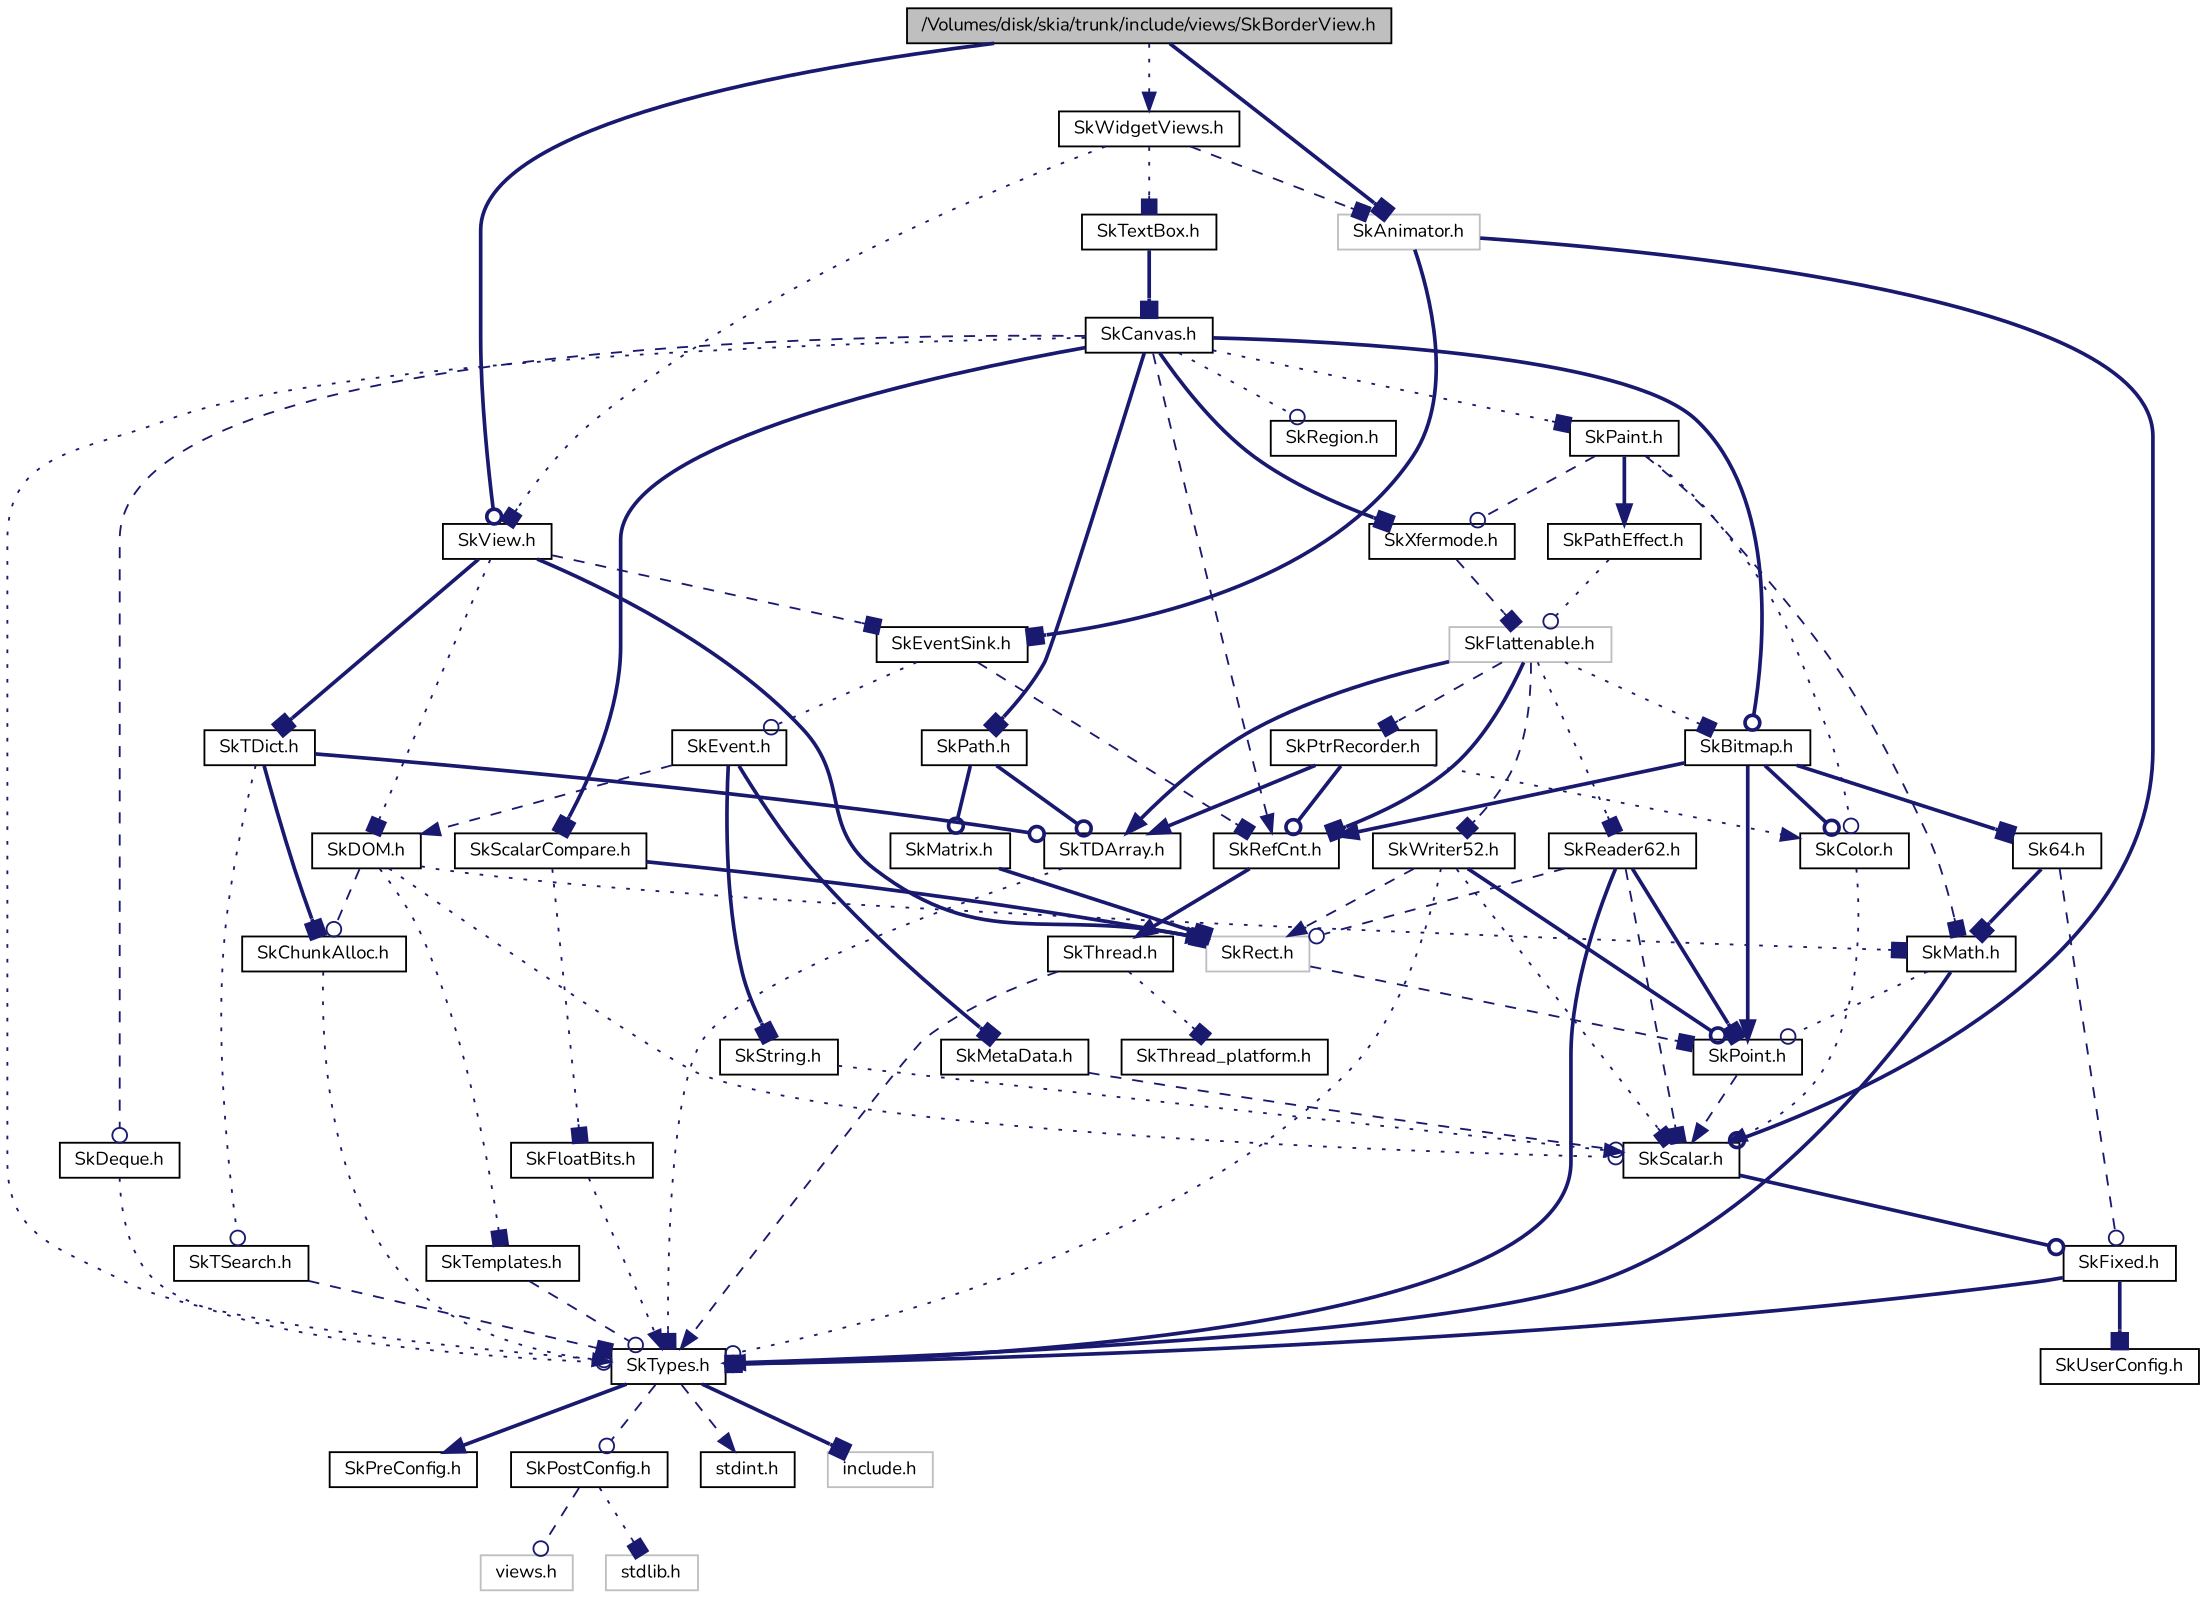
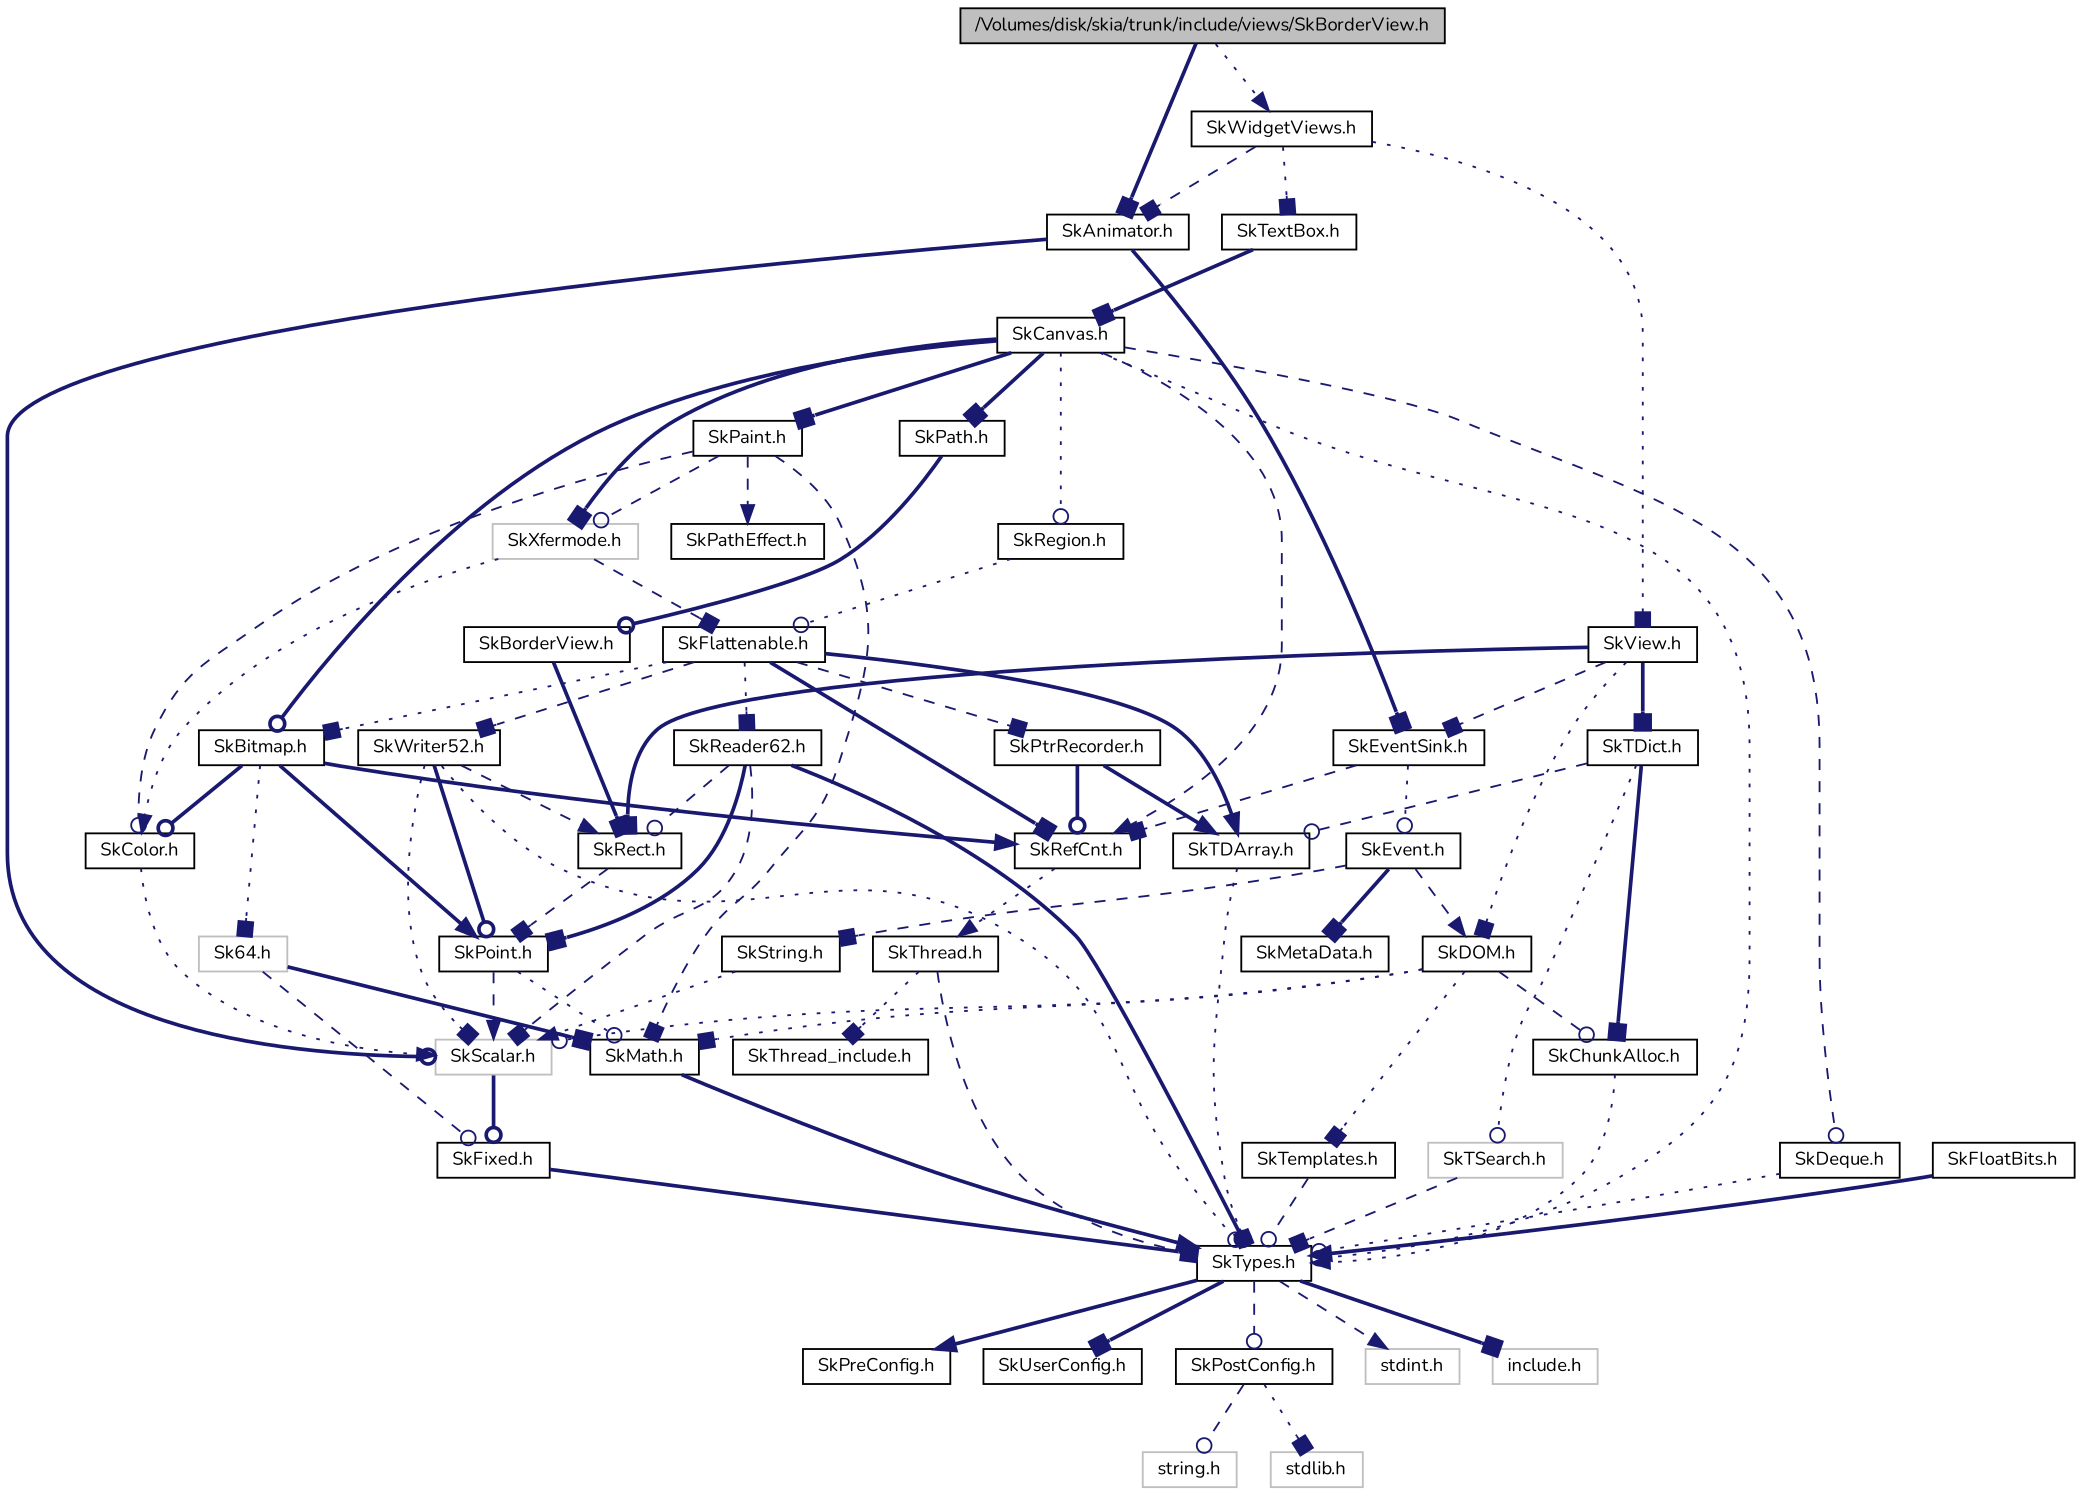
(581, 135) -> none
(1409, 232) -> (1118, 232)
(1382, 386) -> (913, 384)
(1624, 481) -> (748, 481)
(1442, 541) -> (565, 541)
(1582, 588) -> (910, 591)
(1782, 618) -> (358, 567)
(1530, 645) -> (744, 645)
(673, 788) -> (1453, 797)
(1037, 795) -> none
(1896, 797) -> (253, 842)
(1616, 802) -> (287, 646)
(551, 851) -> none
(950, 851) -> (547, 645)
(2057, 851) -> (243, 954)
(729, 883) -> (1102, 901)
(1202, 897) -> (1012, 898)
(1258, 954) -> (630, 851)
(1861, 1002) -> (572, 1007)
(1225, 1057) -> (831, 1057)
(1283, 1103) -> none
(853, 1126) -> (1007, 1159)
(1681, 1160) -> (494, 1057)
(622, 1255) -> (1632, 1218)
(241, 1263) -> (1495, 1160)
(2120, 1306) -> (1167, 1311)
(748, 1470) -> (1413, 1367)
(527, 1573) -> (1190, 1470)
